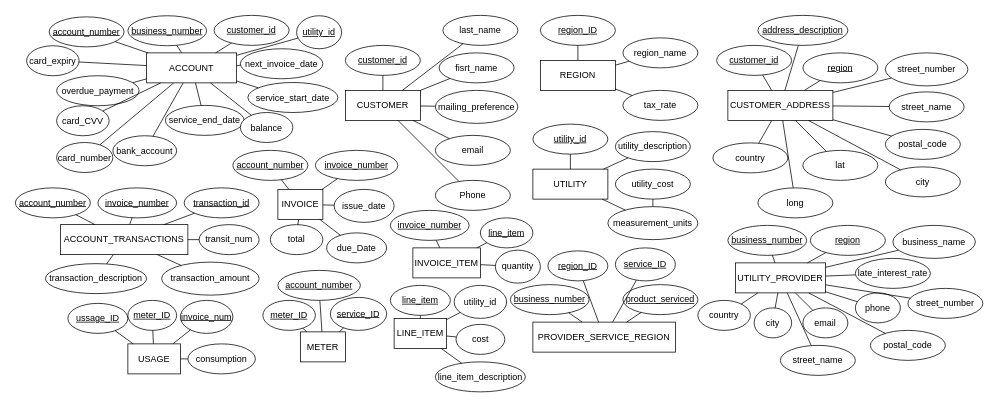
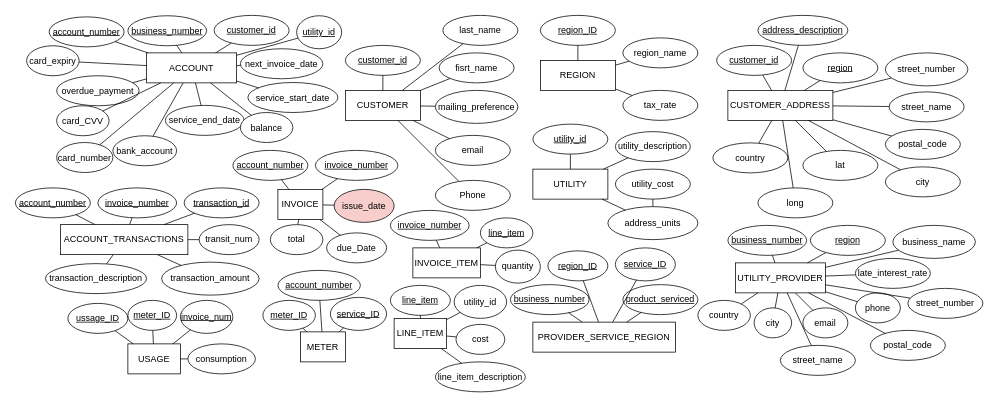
(364, 206) -> (364, 206)
(653, 223) -> (653, 223)
